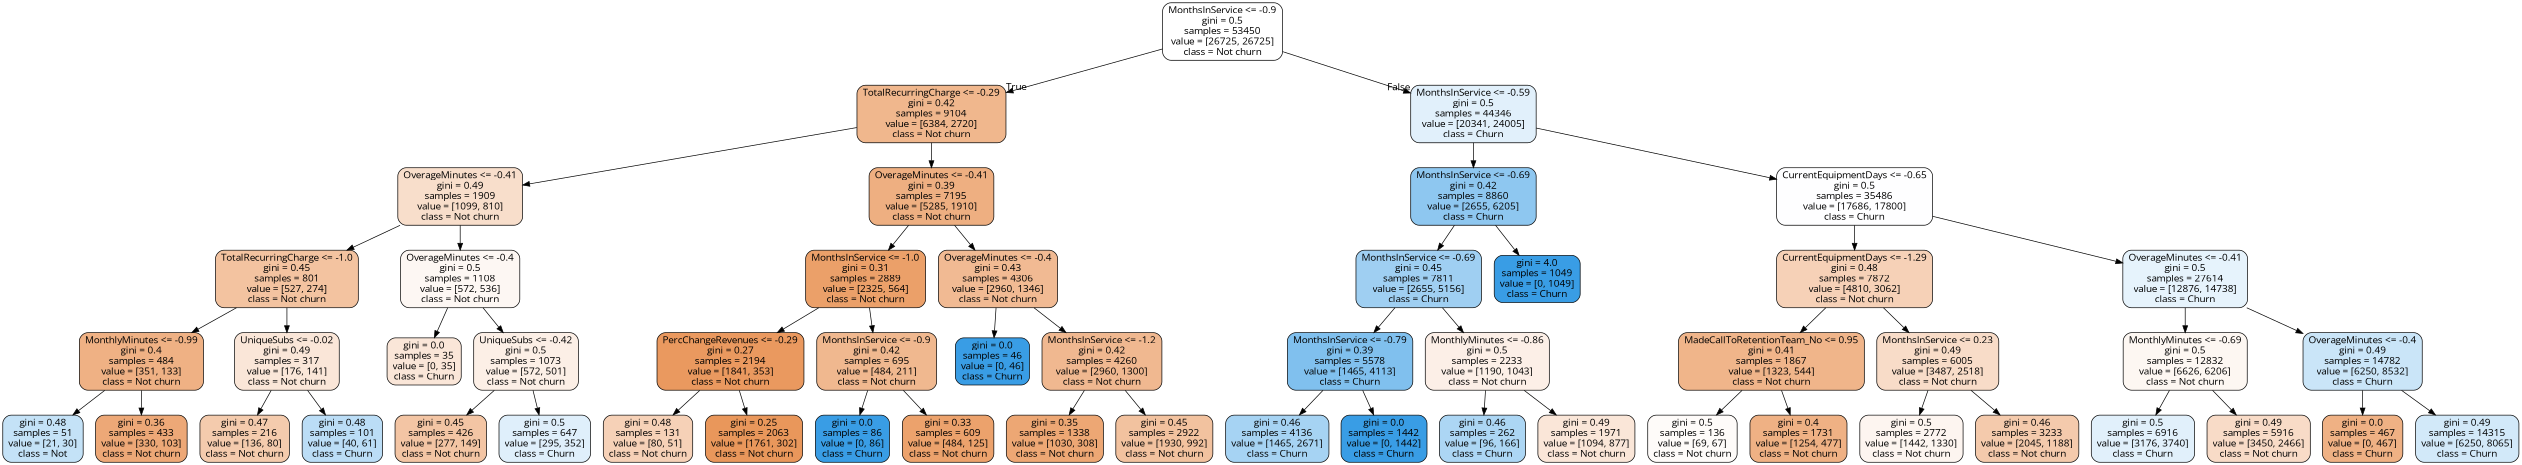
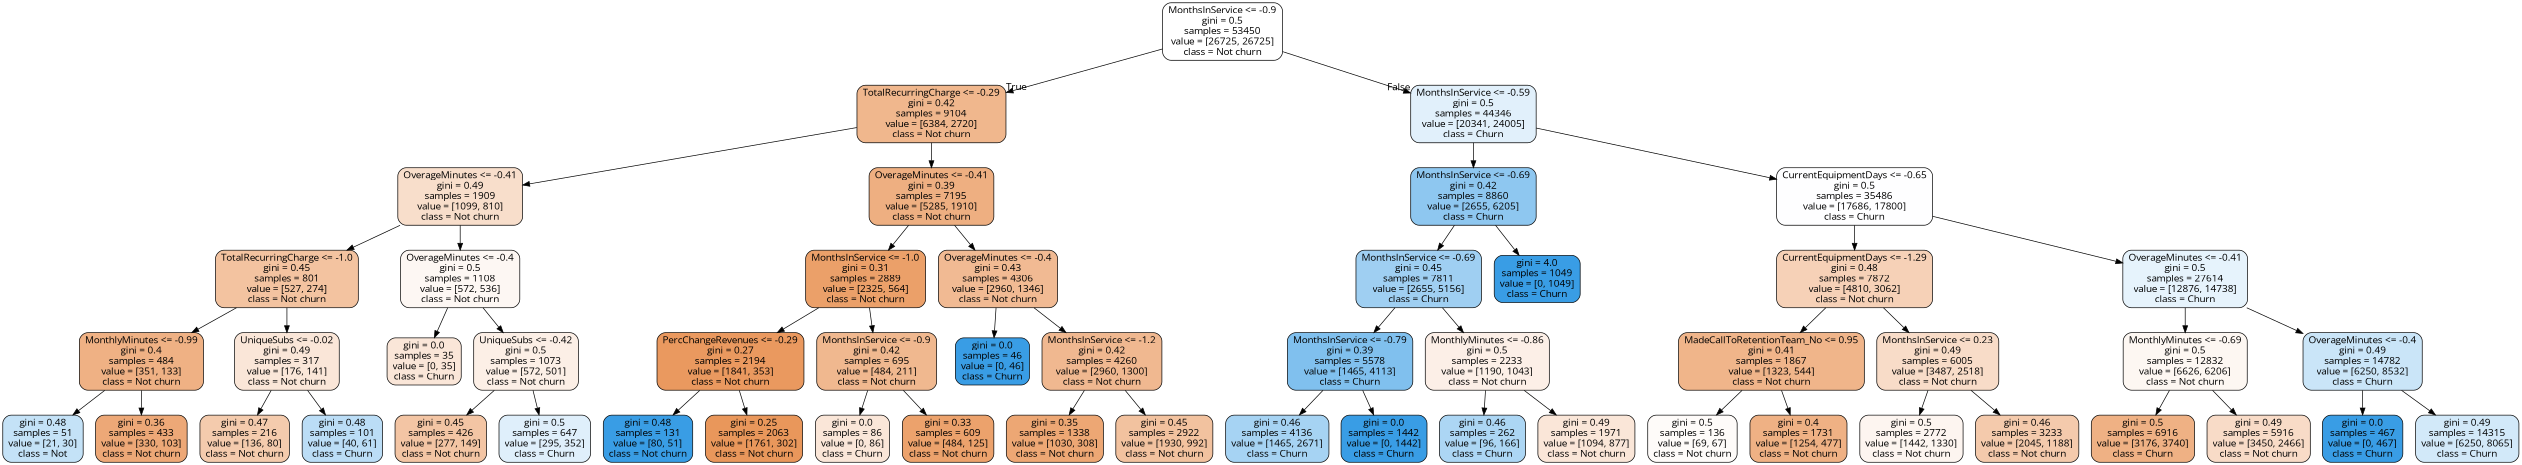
(648, 439) -> (648, 439)
(852, 439) -> (852, 439)
(2143, 439) -> (2143, 439)
(2363, 439) -> (2363, 439)
